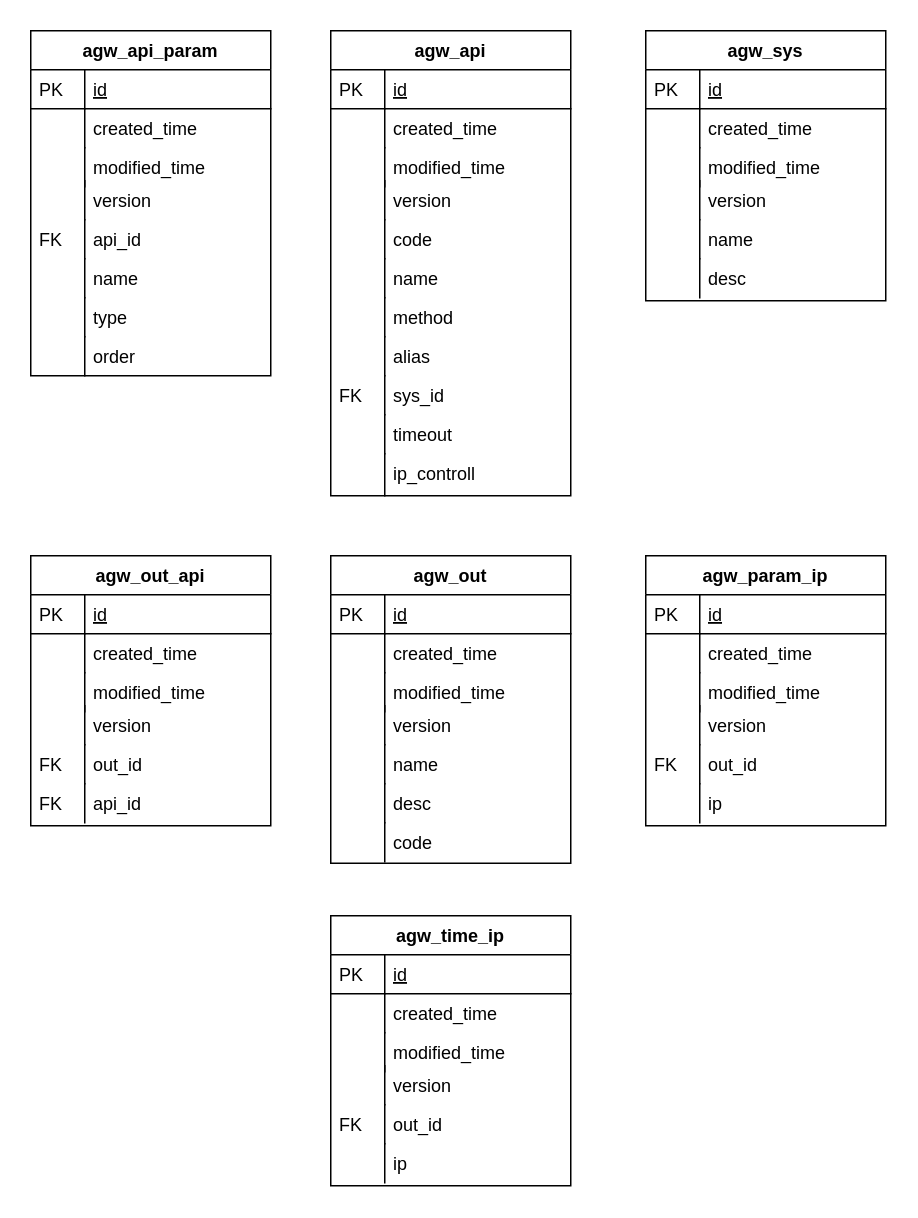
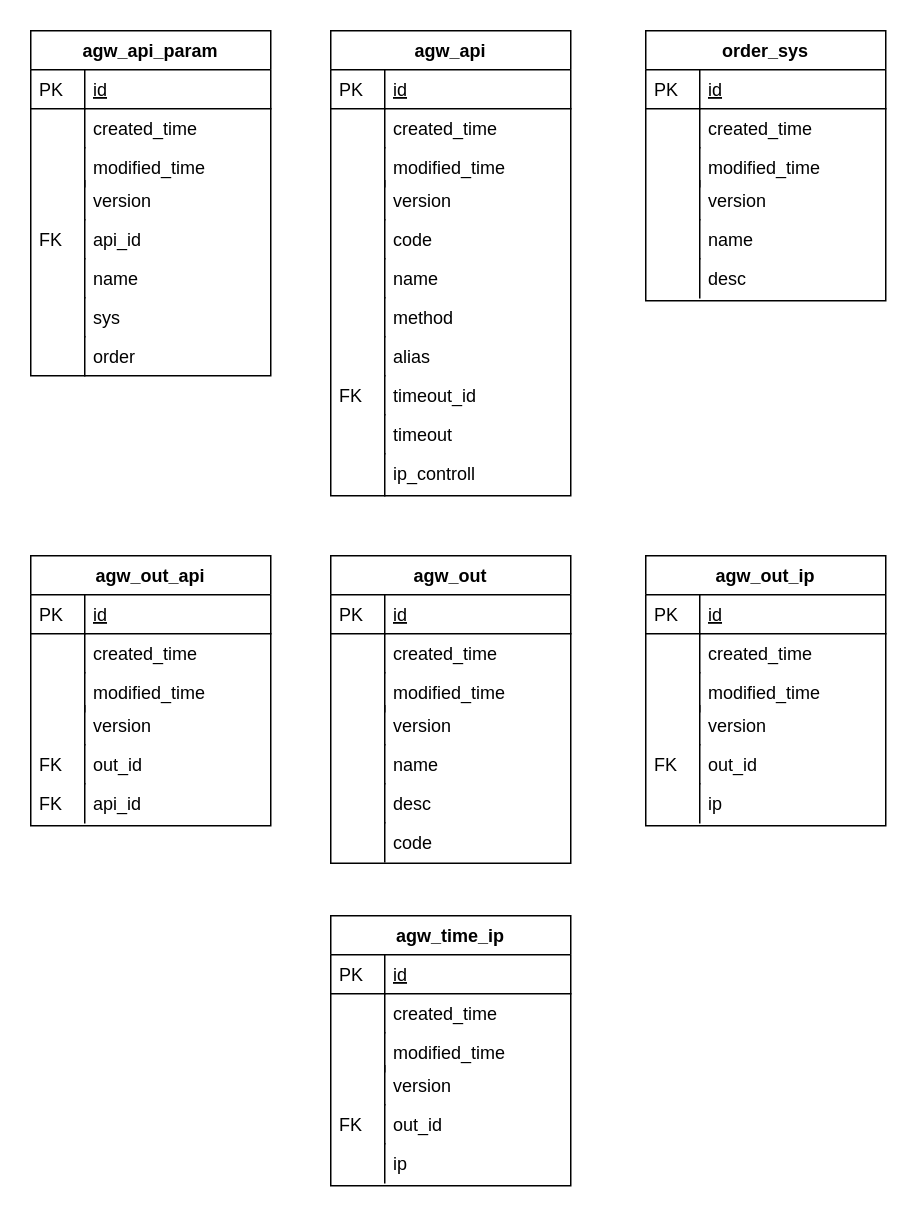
(765, 51) -> (765, 51)
(113, 318) -> (108, 318)
(421, 396) -> (439, 396)
(765, 576) -> (765, 576)
